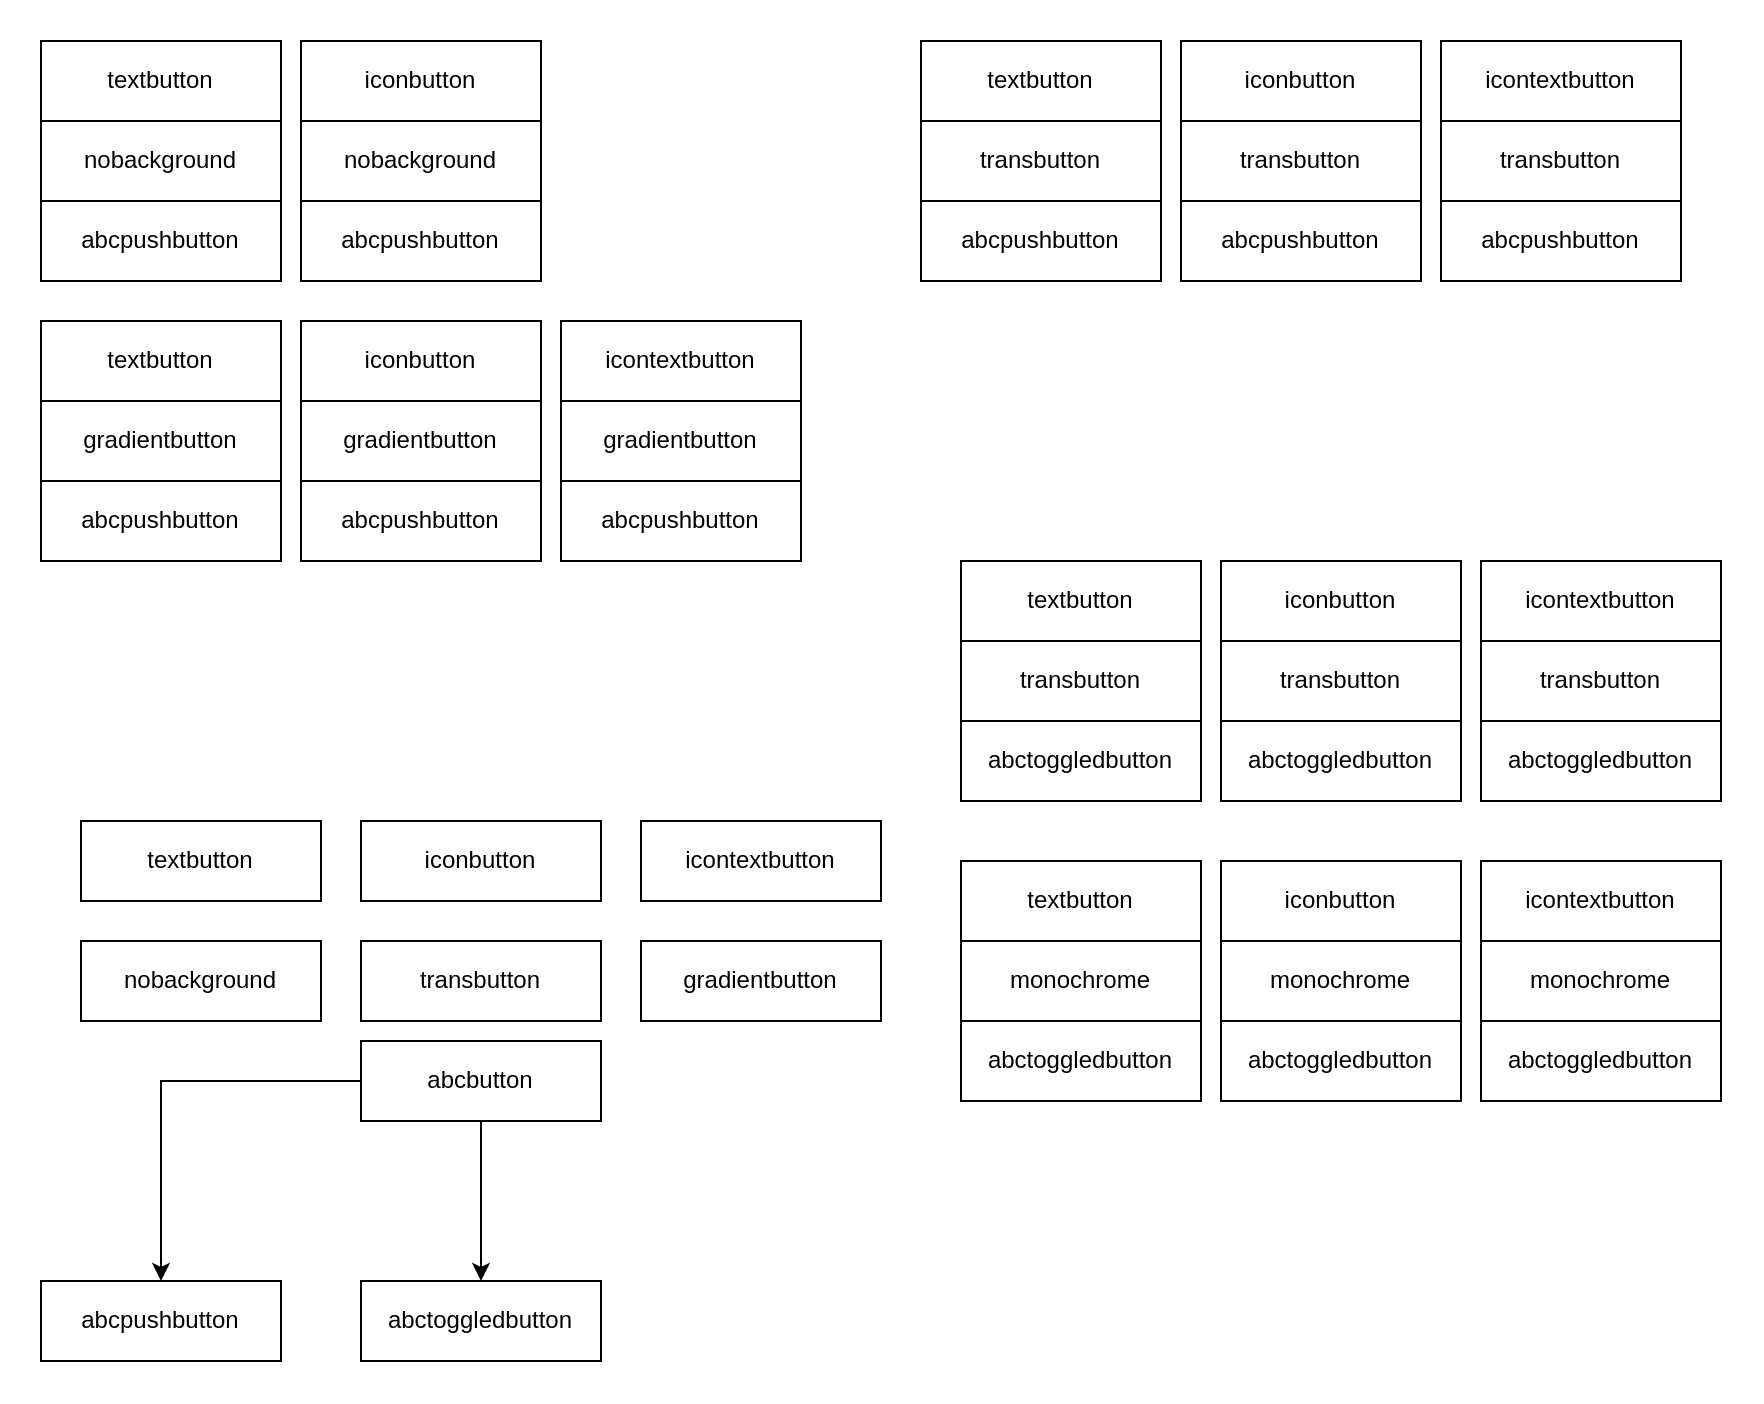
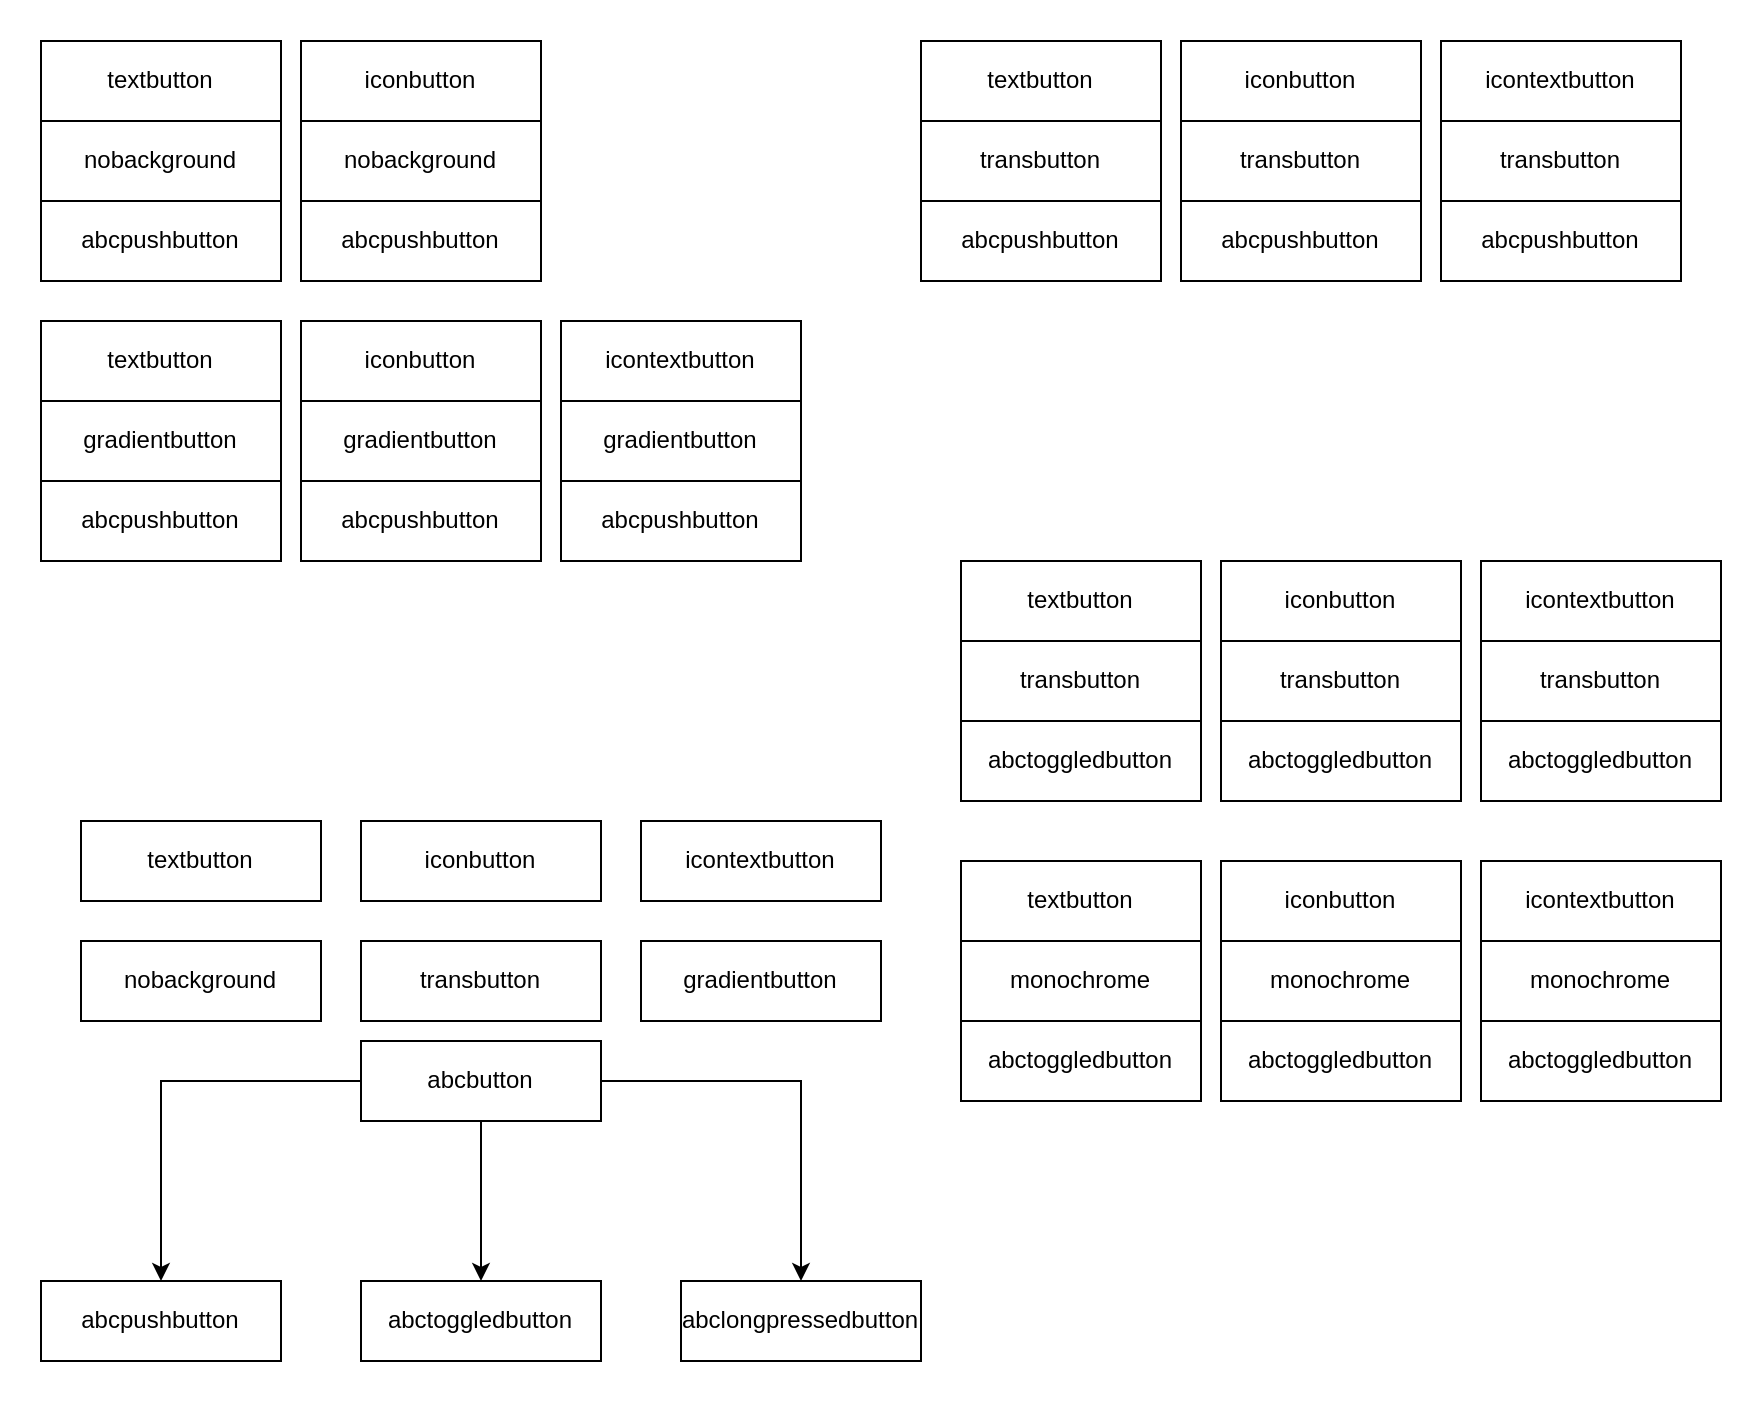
none -> (794, 1081)
none -> (801, 1321)
